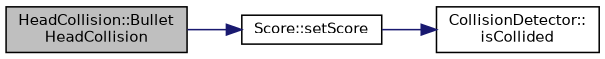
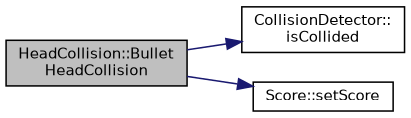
(402, 30) -> (207, 47)
